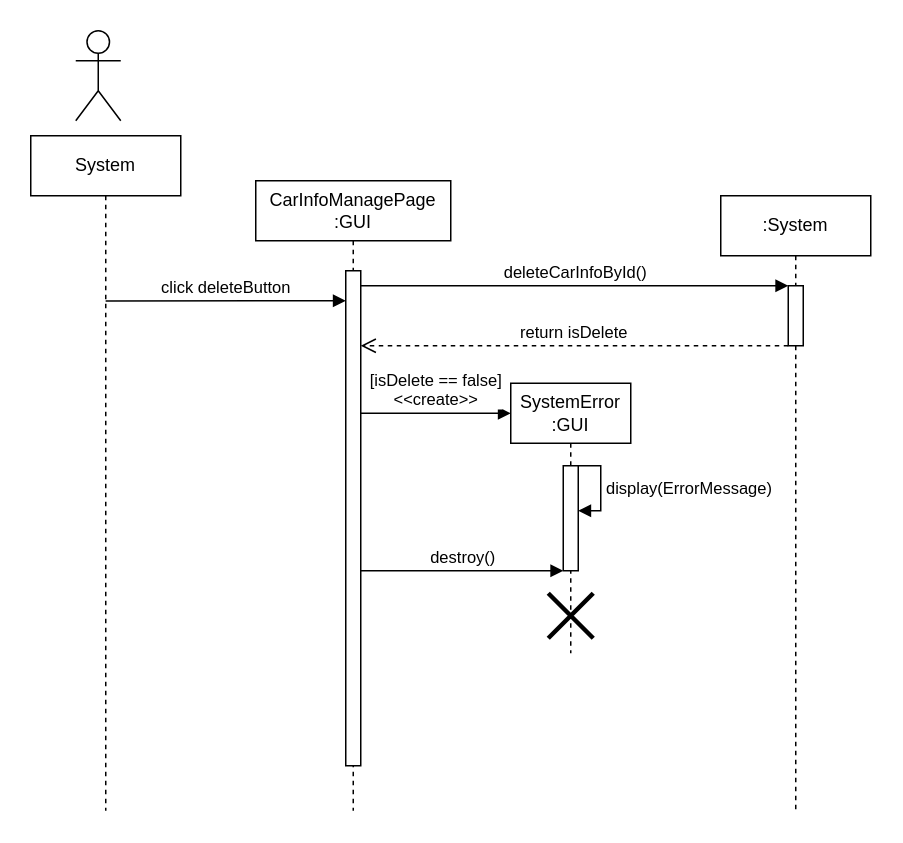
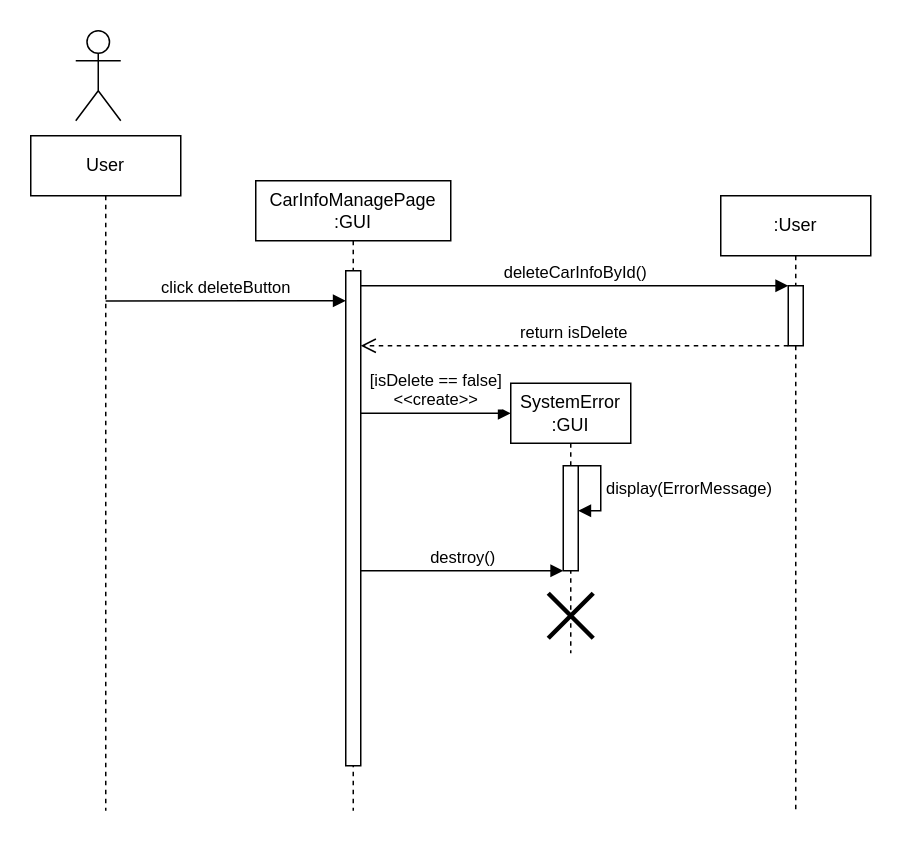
(106, 166) -> (106, 166)
(796, 226) -> (796, 226)
